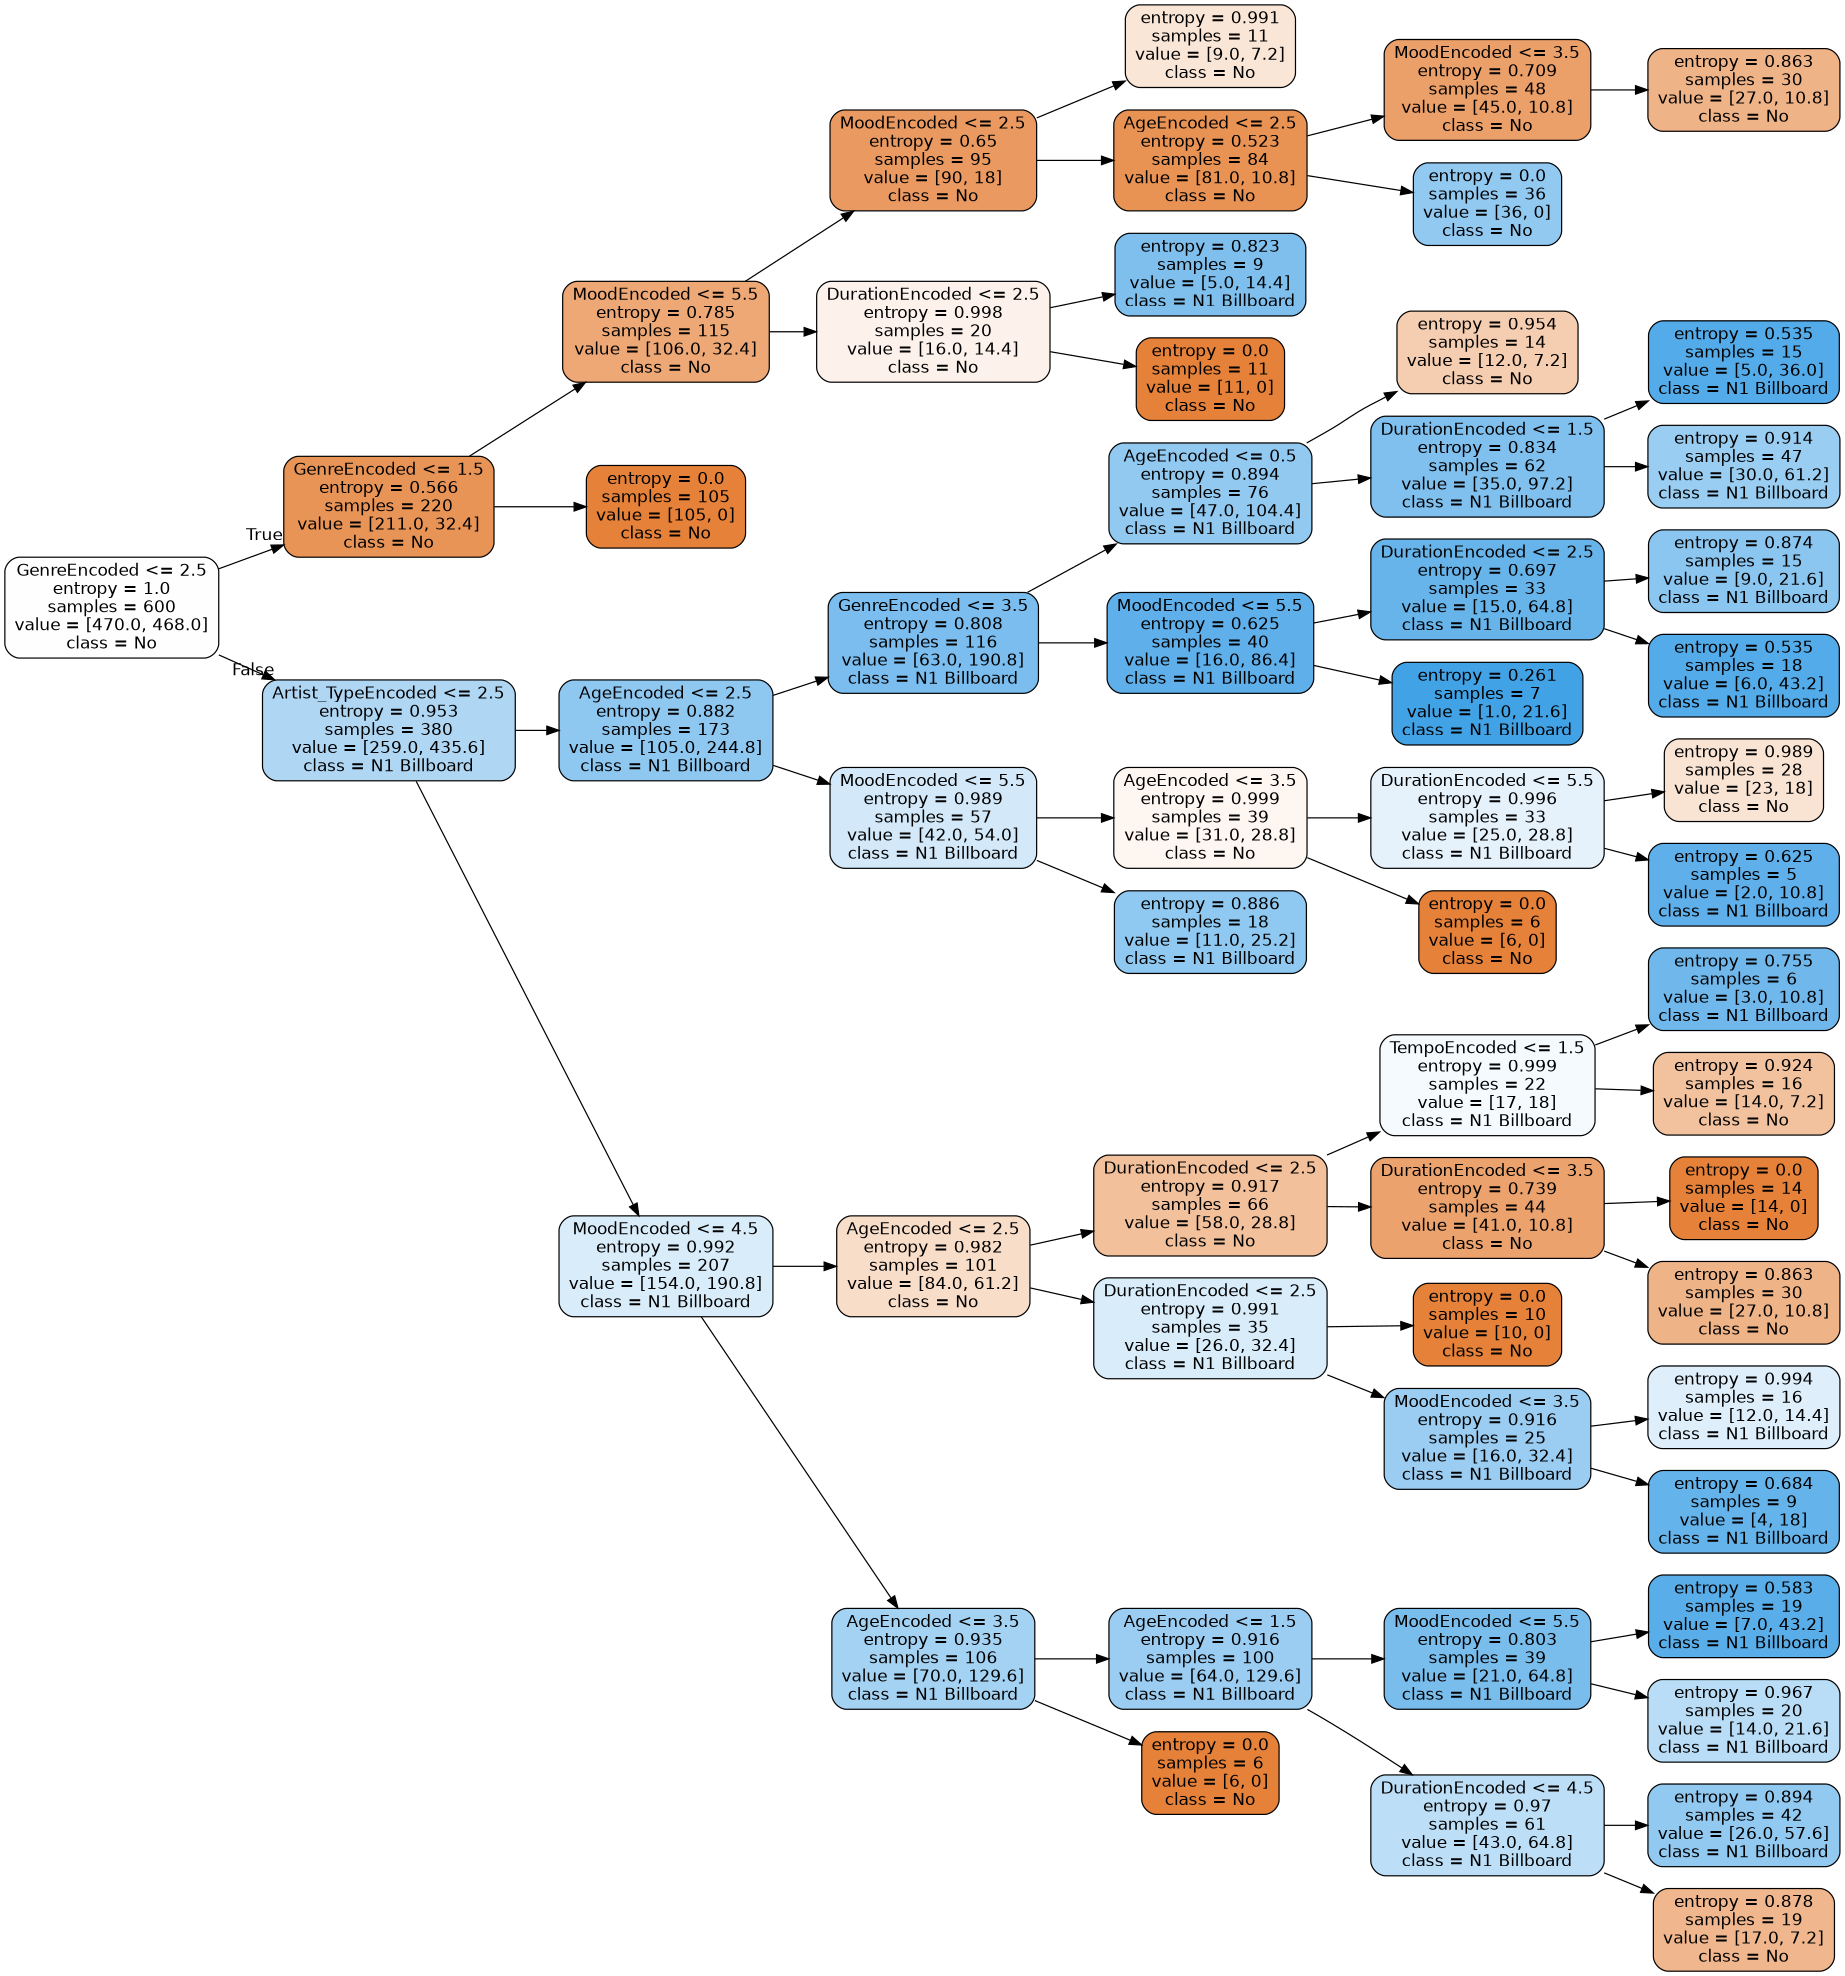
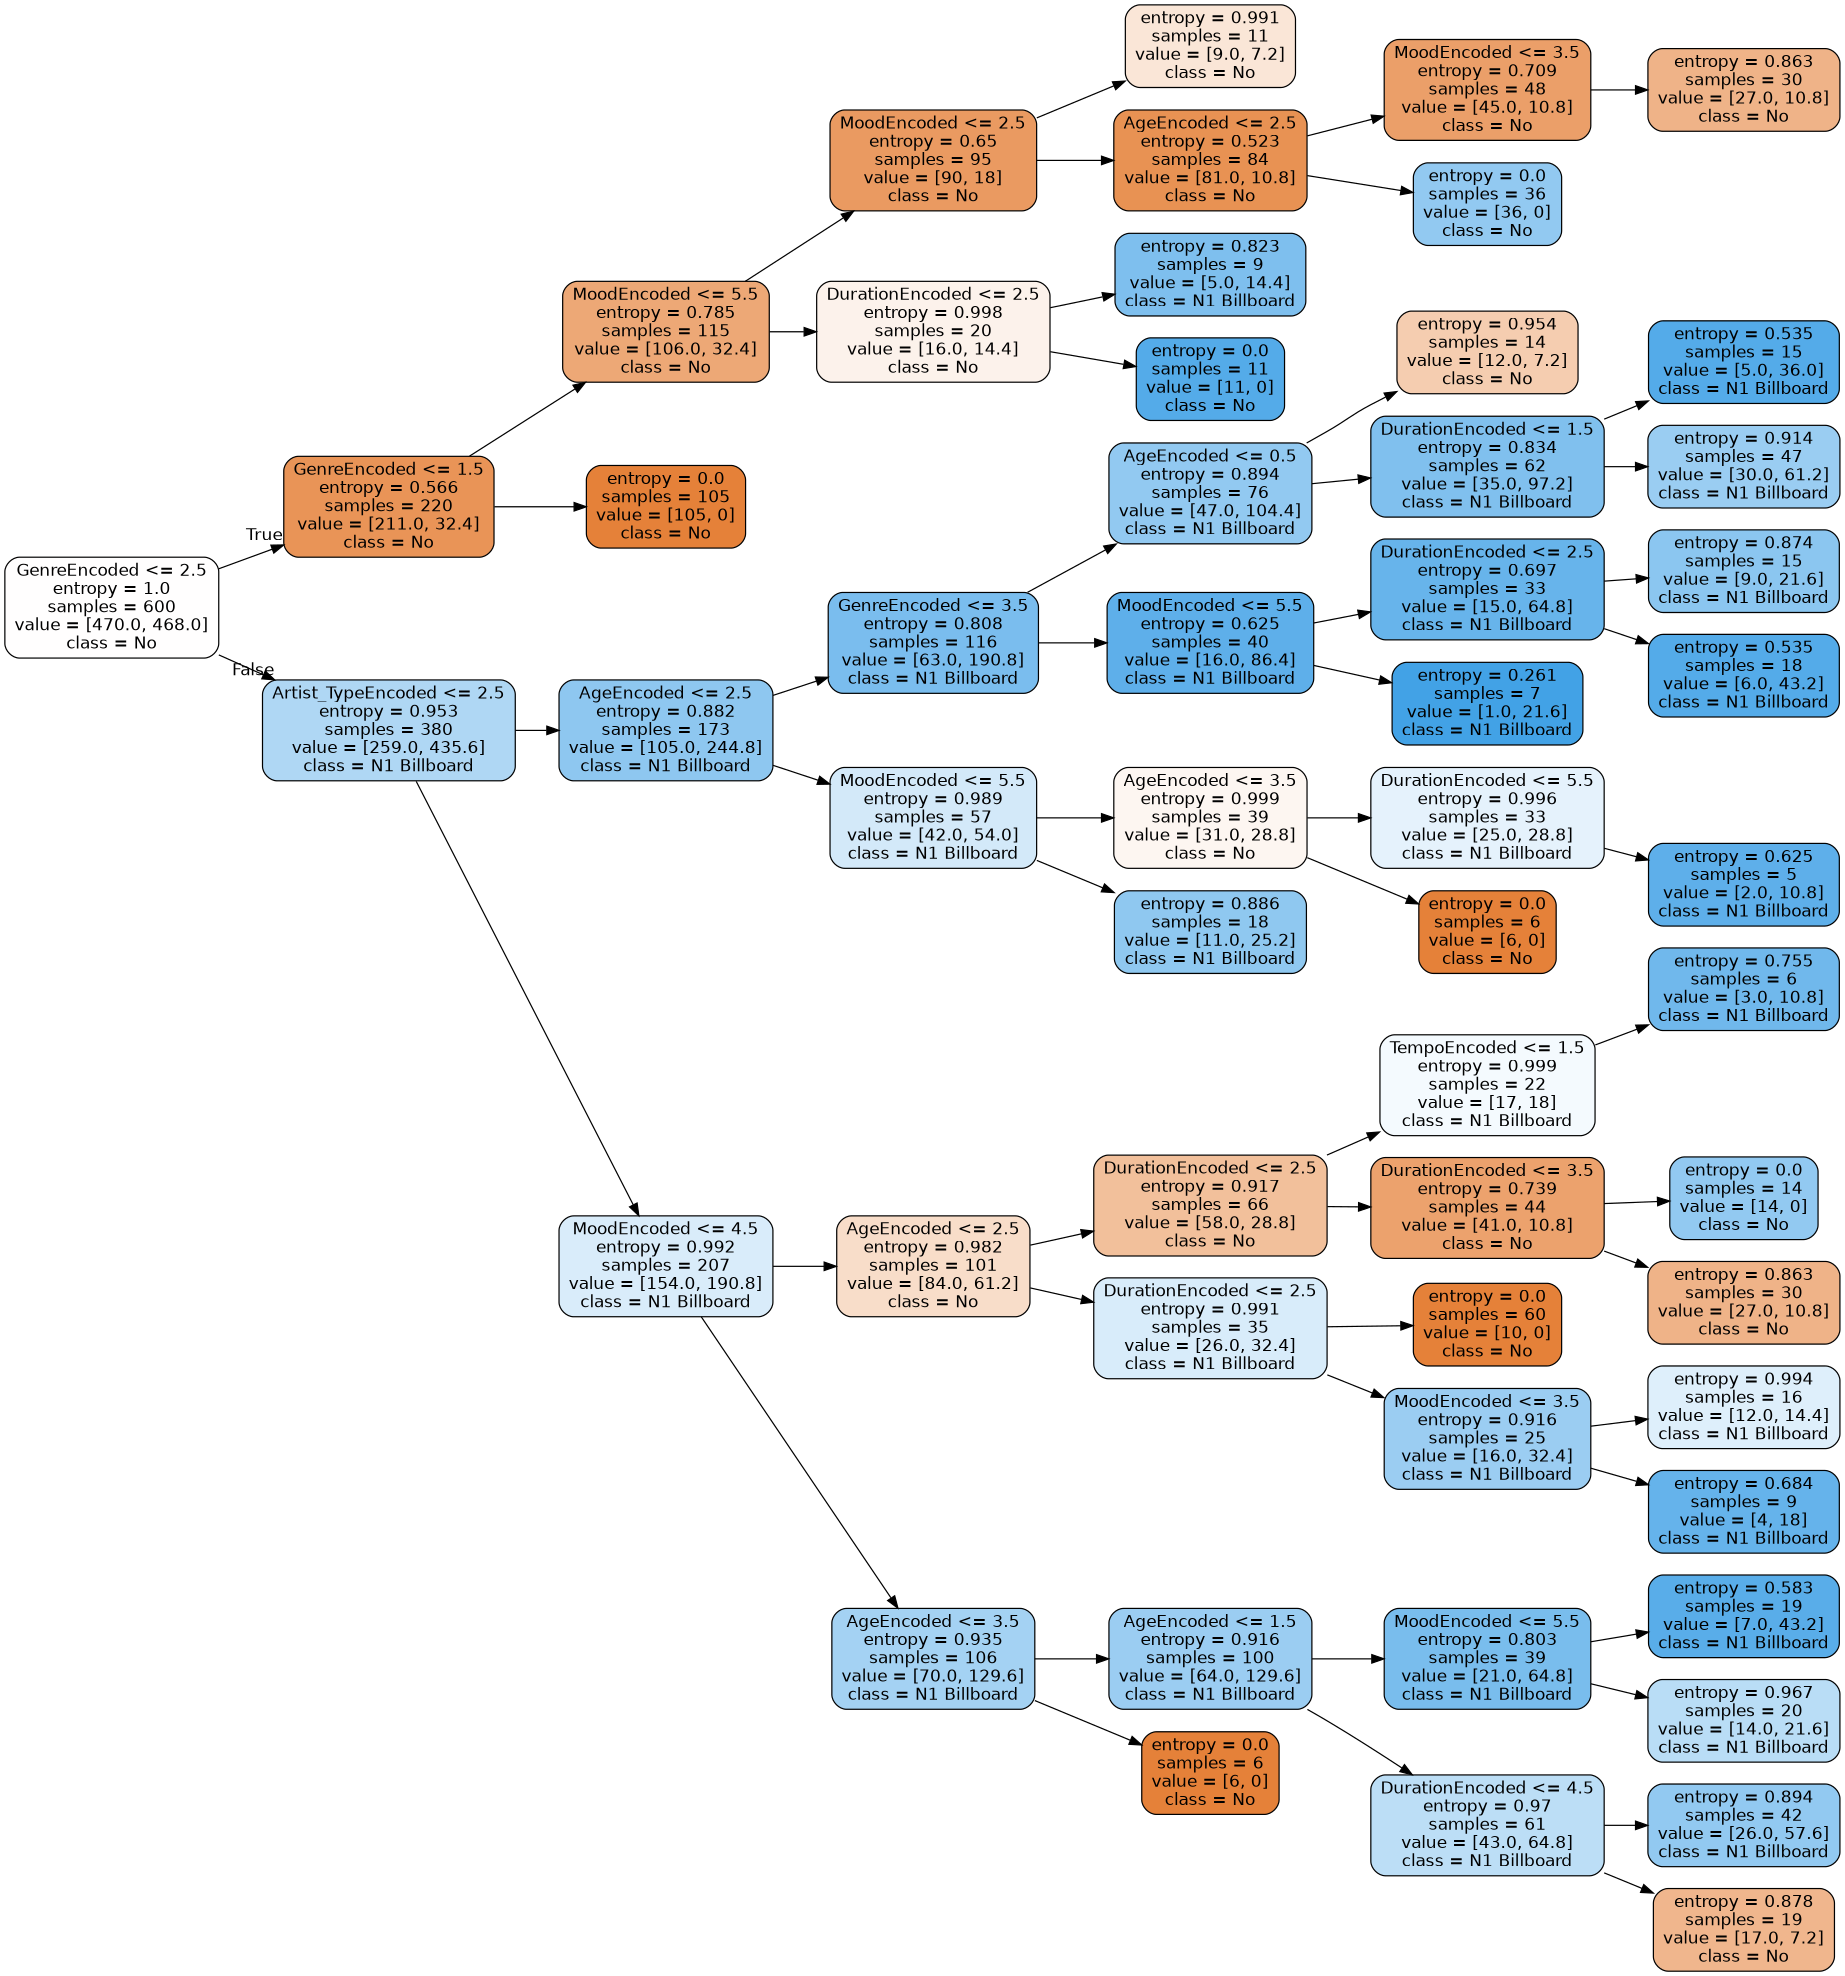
(1210, 379) -> (1210, 379)
(1744, 780) -> none
(1744, 1094) -> none
(1744, 1198) -> (1744, 1198)
(1487, 1325) -> (1487, 1325)
